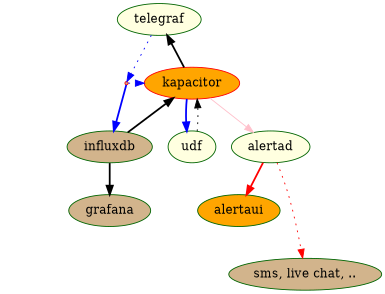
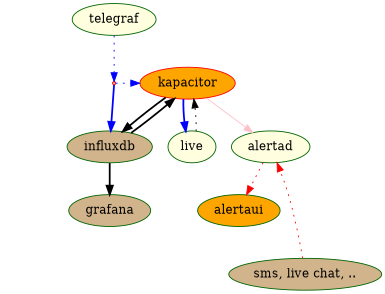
(178, 55) -> (147, 111)
(192, 147) -> (192, 147)
(257, 175) -> (257, 175)
(291, 205) -> (294, 214)
